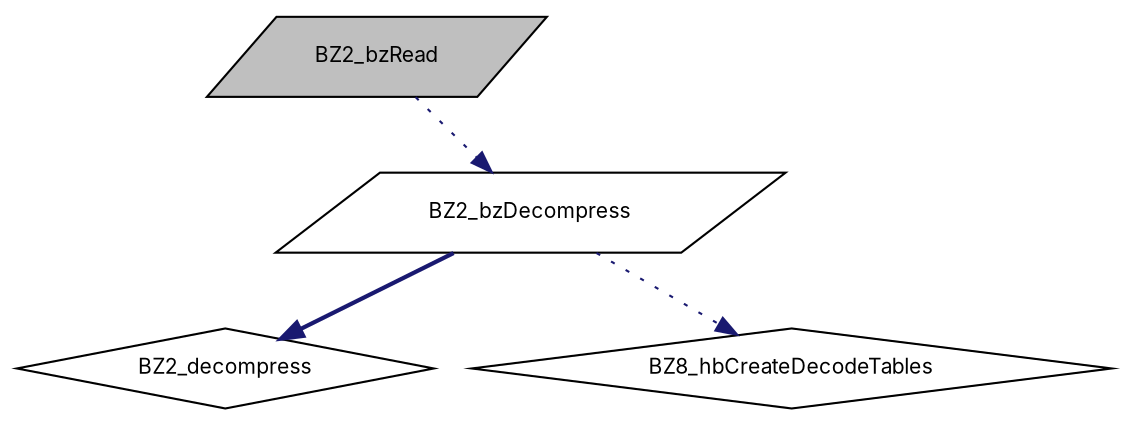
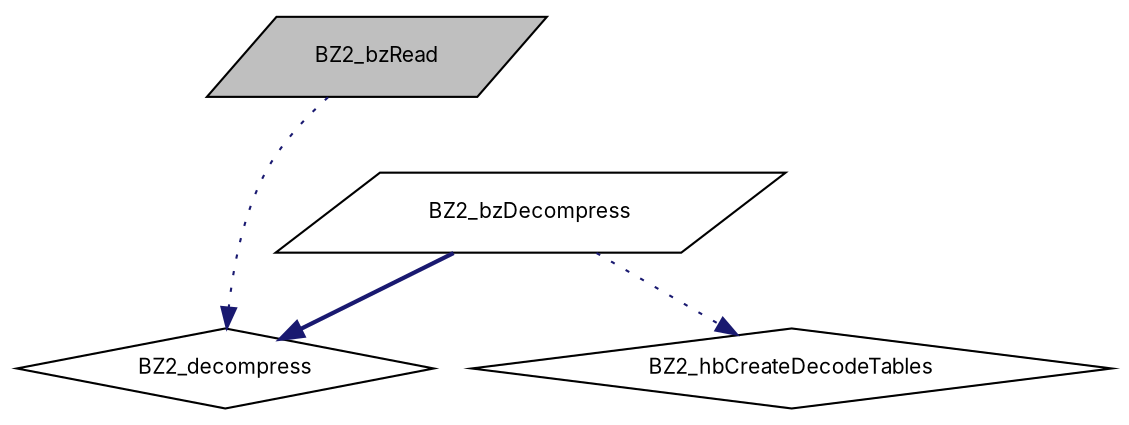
(446, 127) -> (256, 192)
(792, 368) -> (792, 368)
